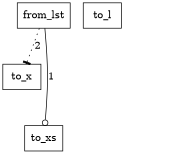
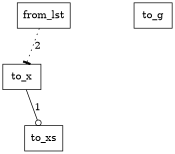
(102, 16) -> none
none -> (153, 16)
(48, 74) -> (32, 105)
